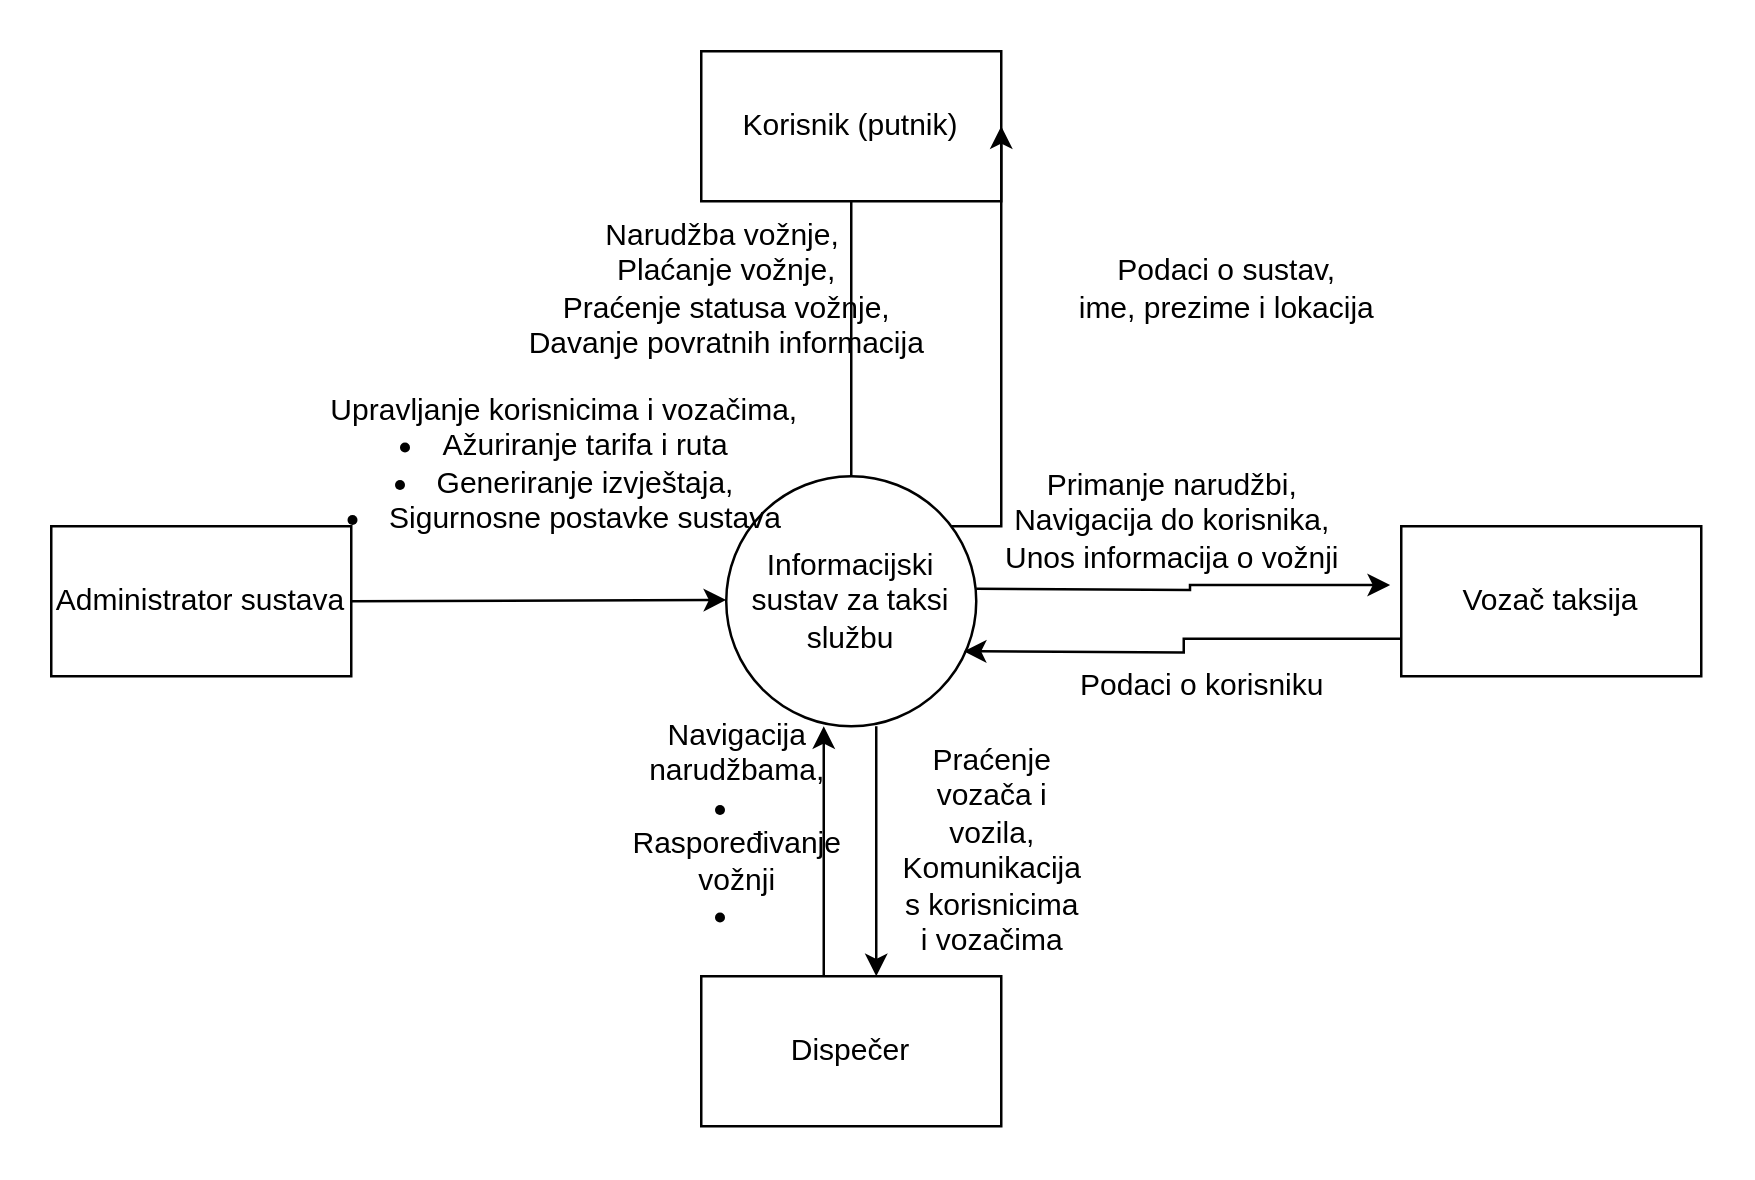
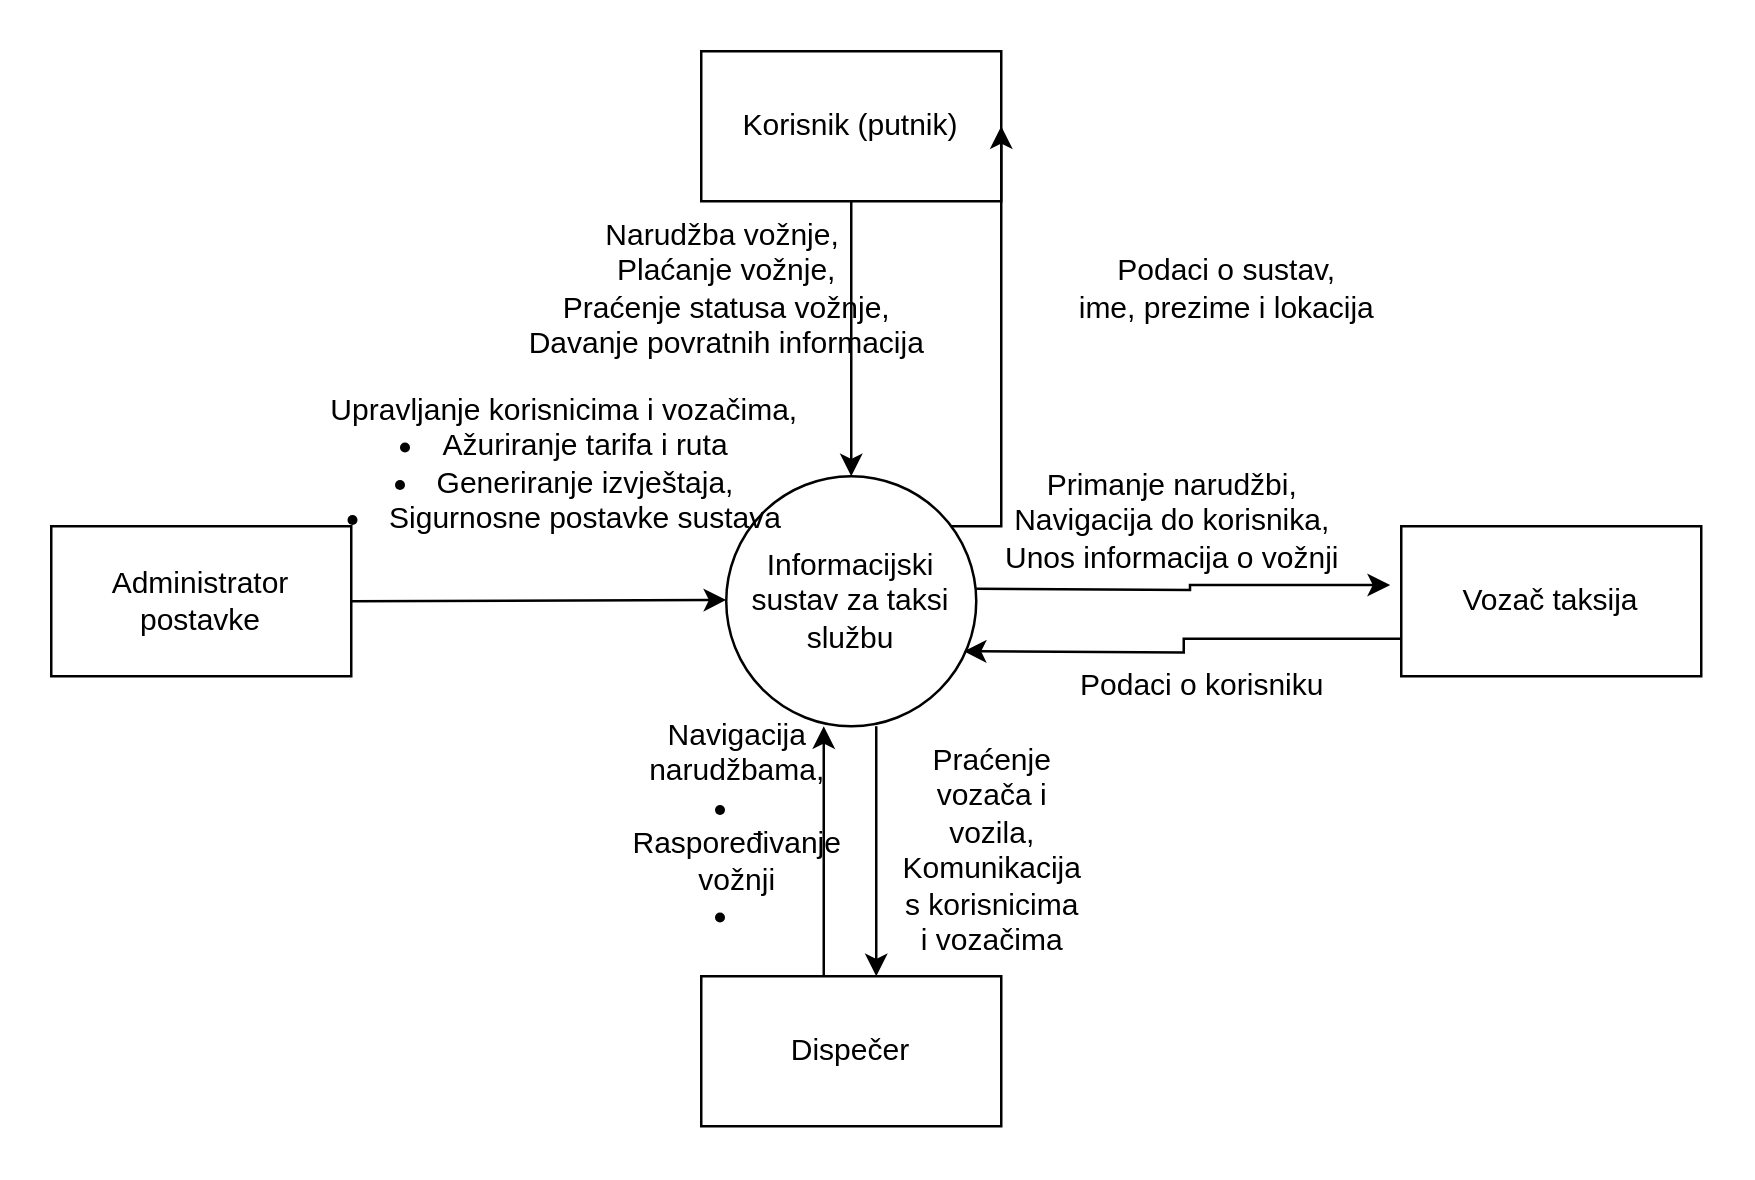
(851, 465) -> (851, 458)
(201, 601) -> (201, 601)
